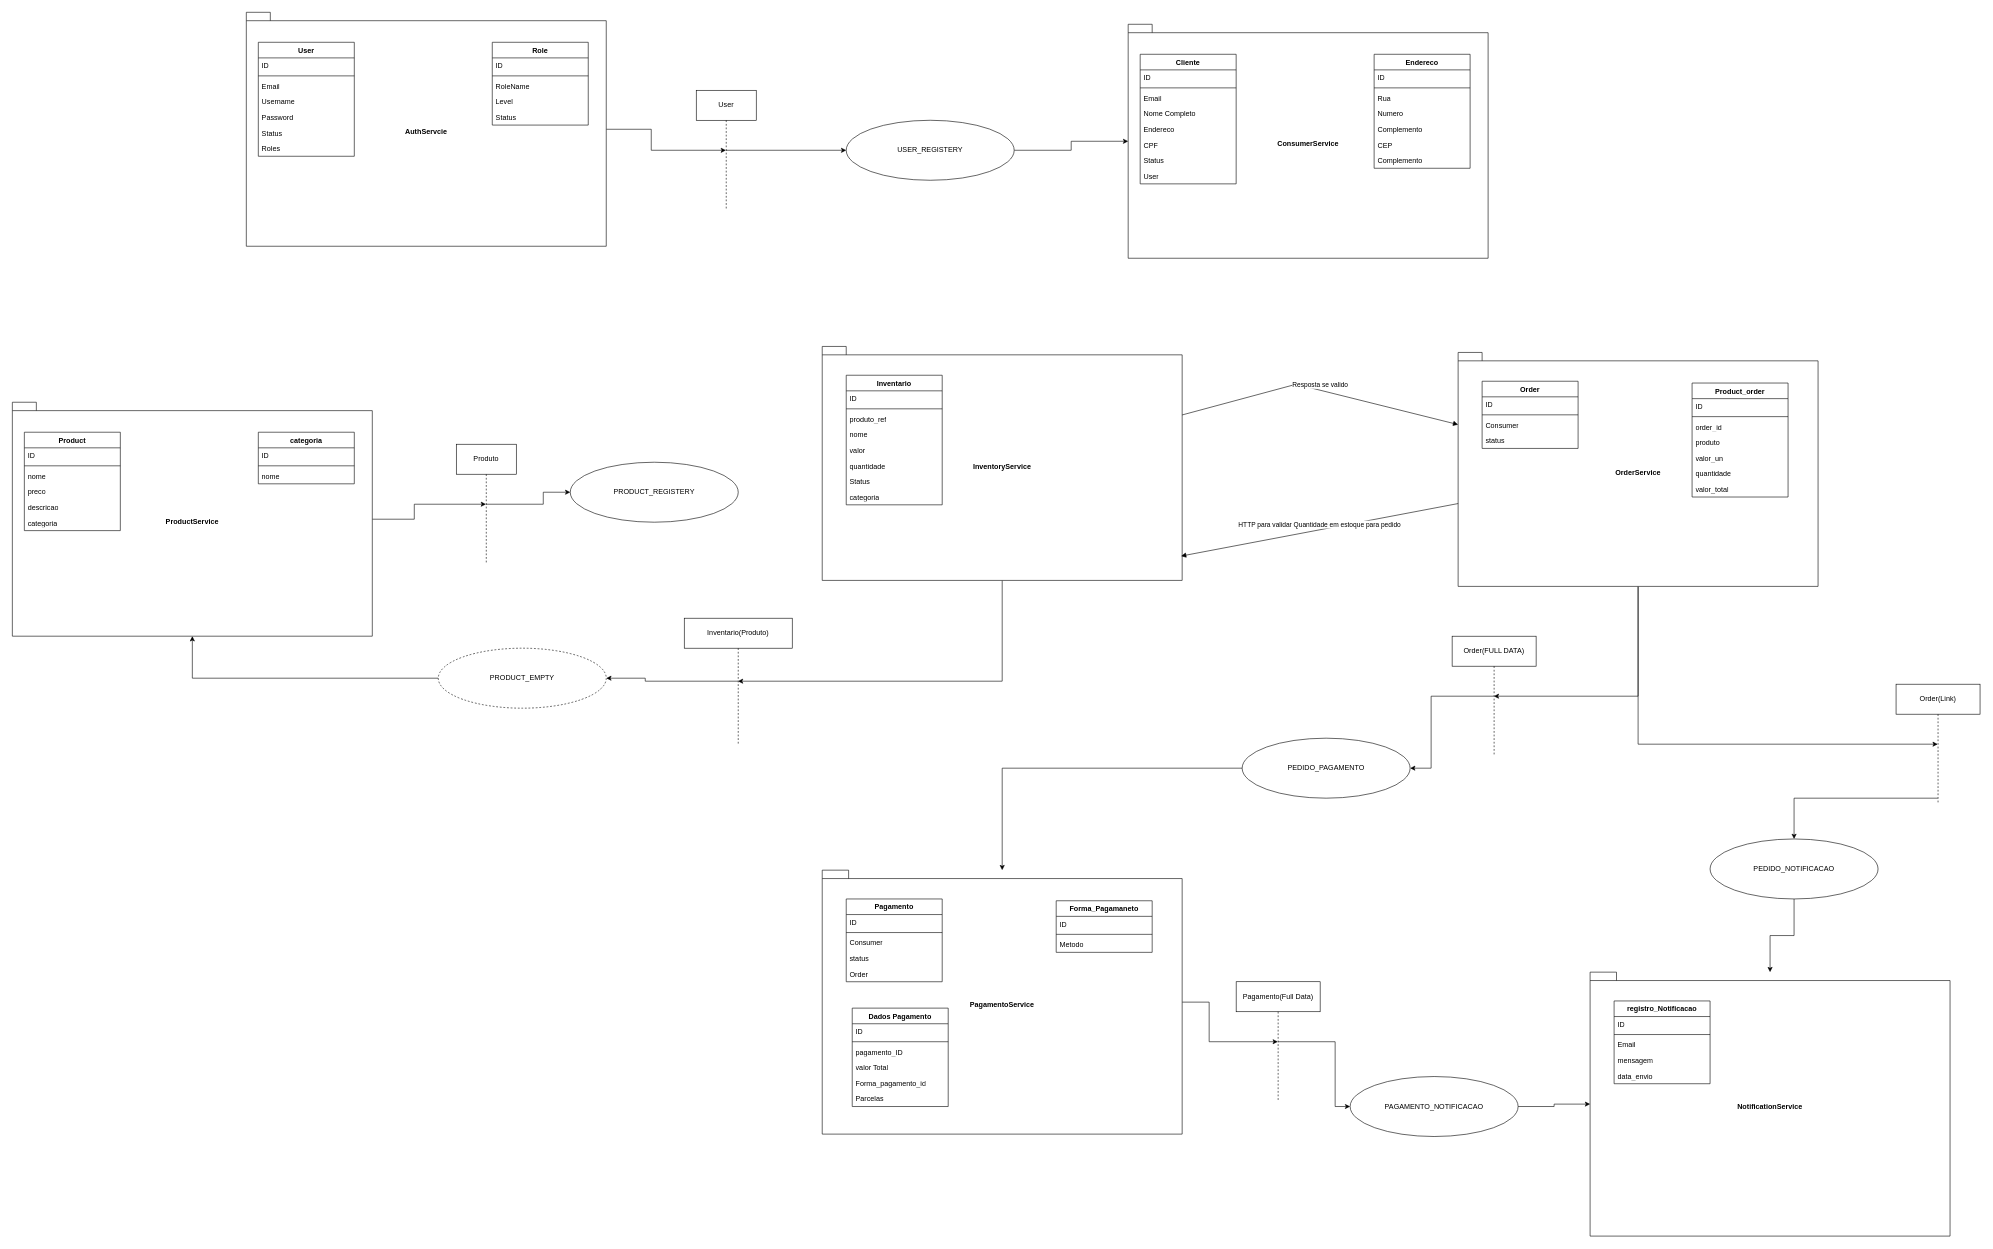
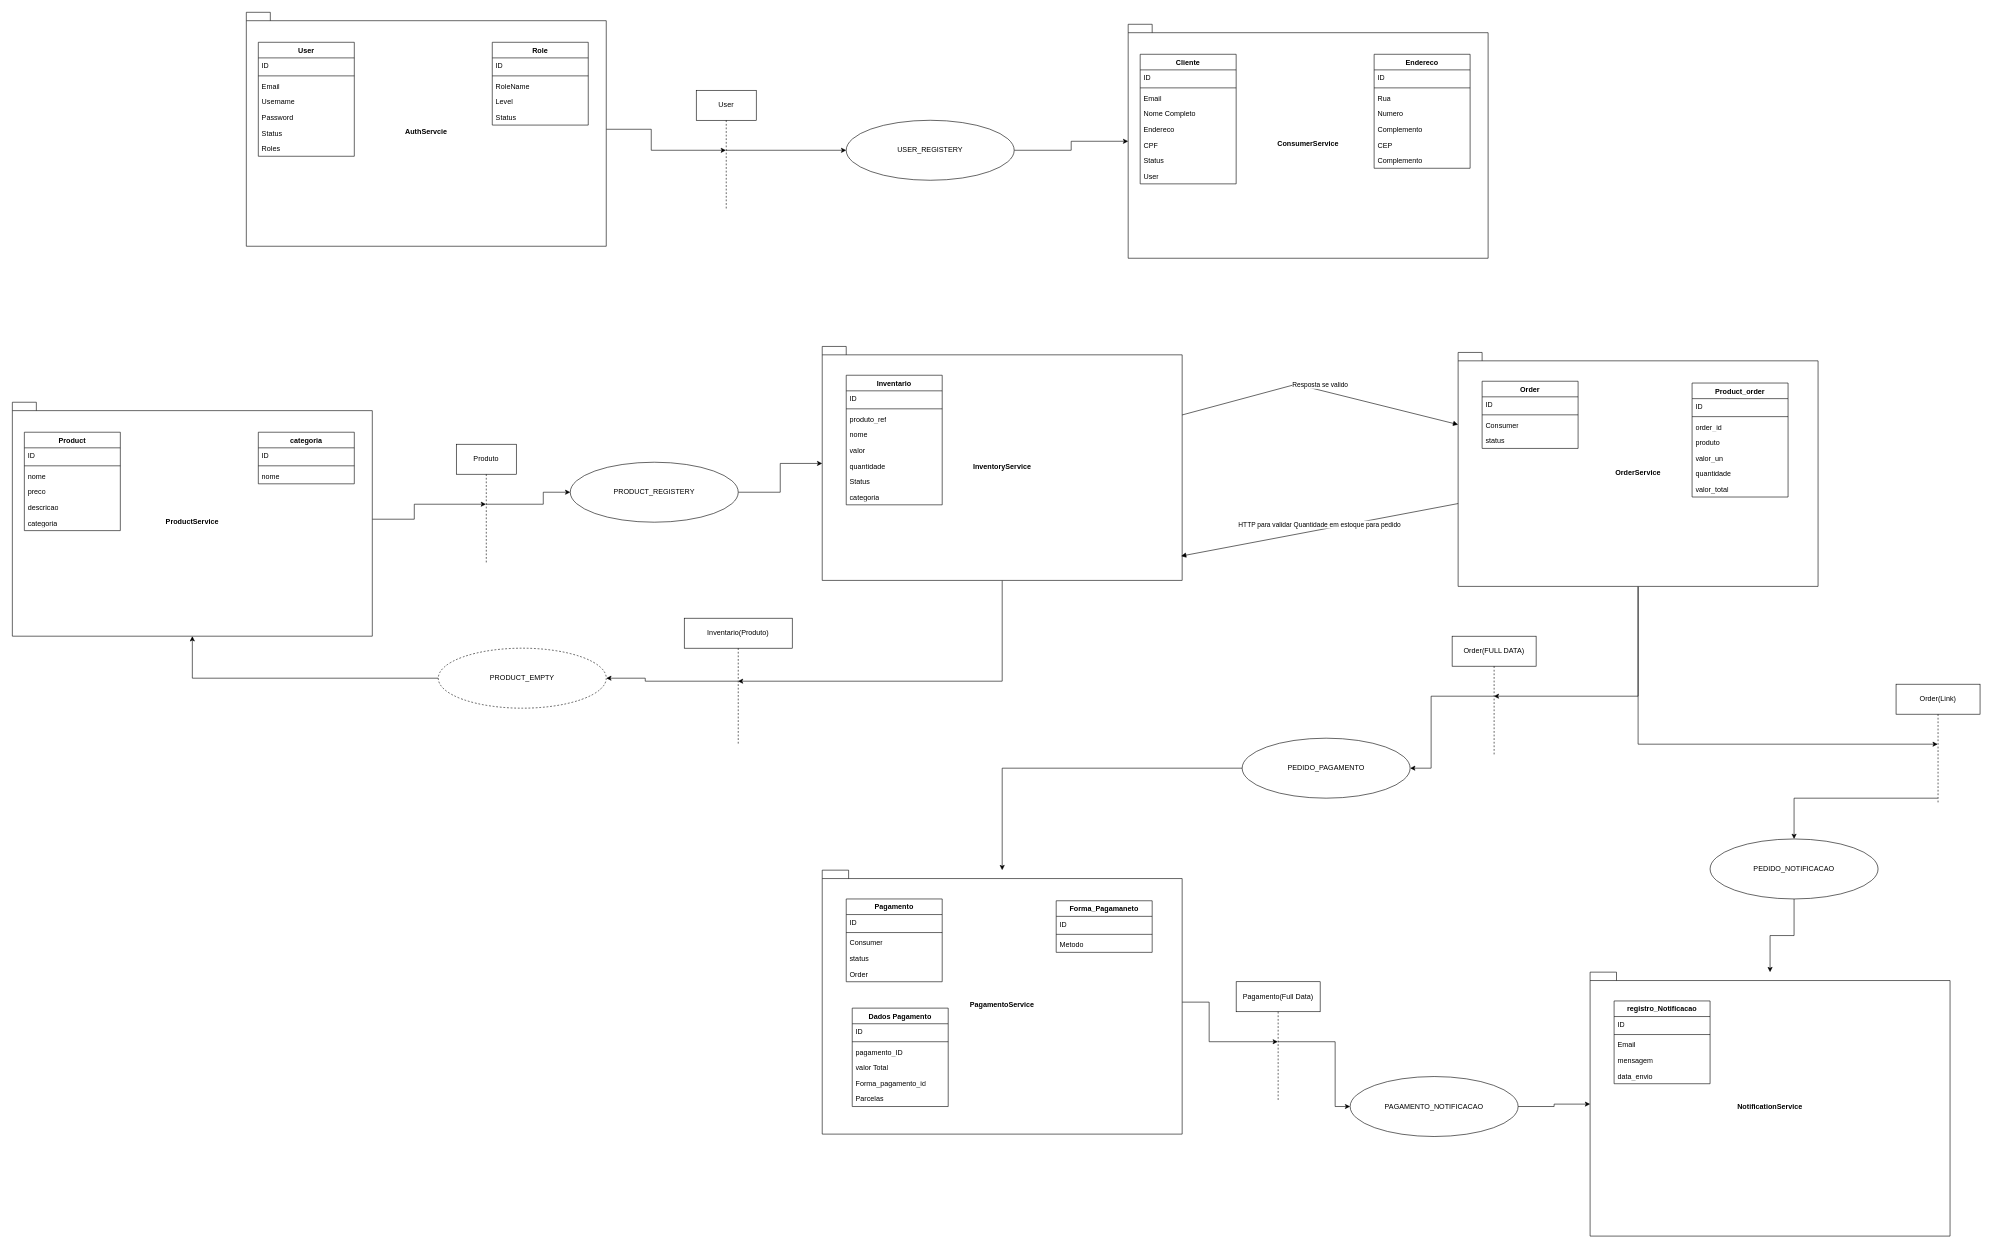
none -> (798, 464)
